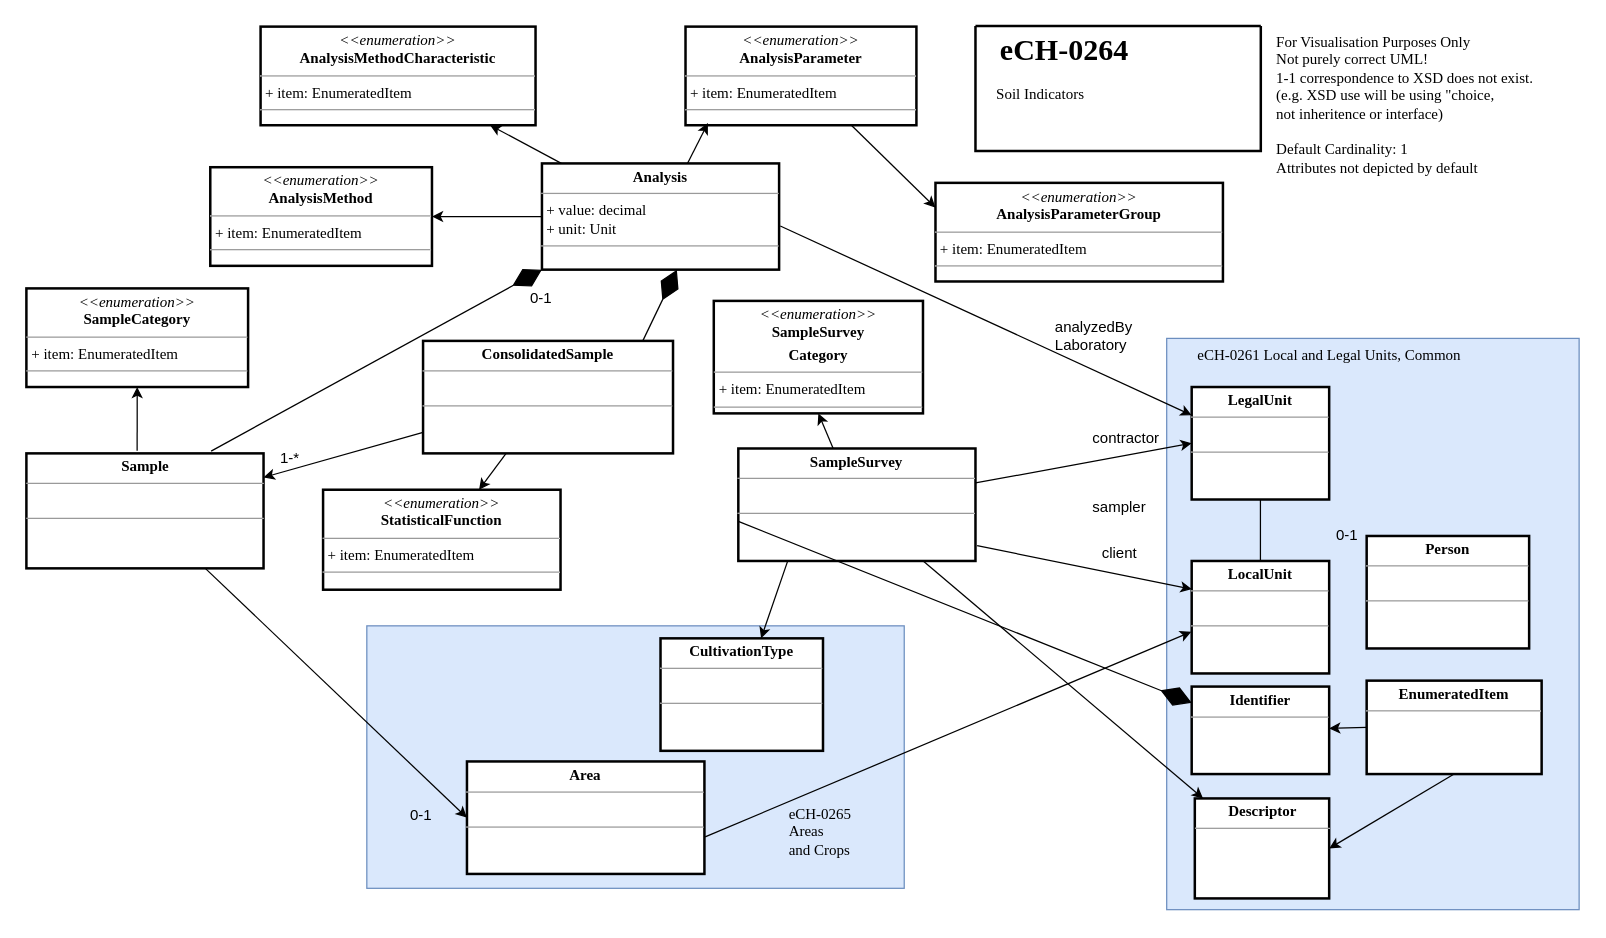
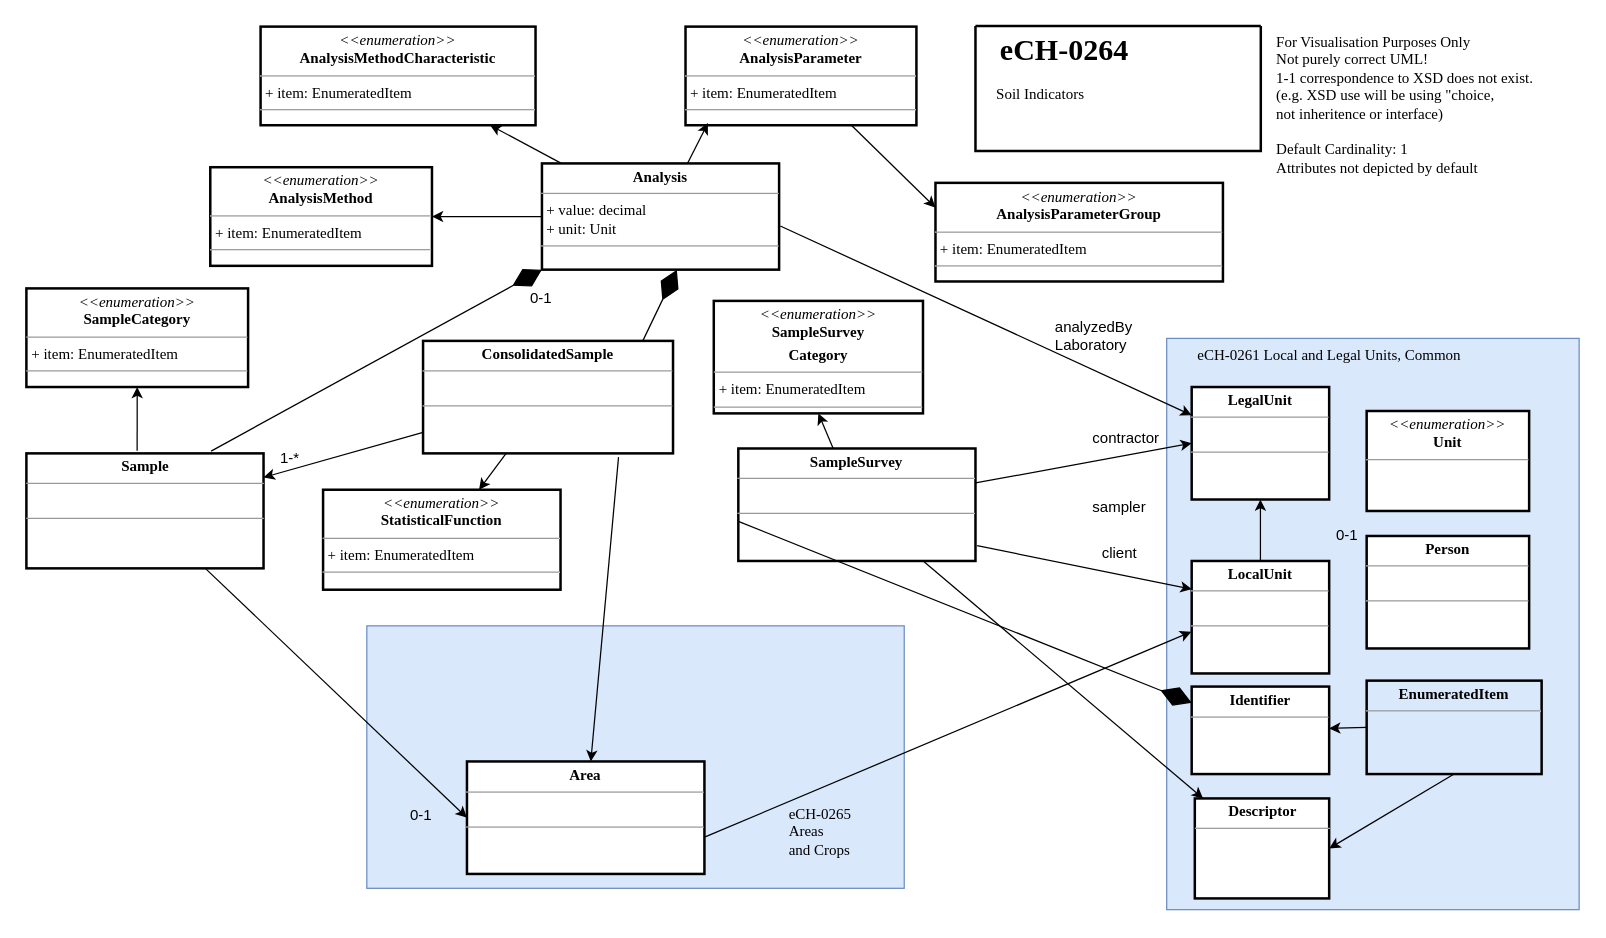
none -> (1448, 461)
(1261, 506) -> (1261, 509)
(776, 596) -> none
none -> (605, 607)
(742, 694) -> none
(1454, 727) -> (1454, 727)
